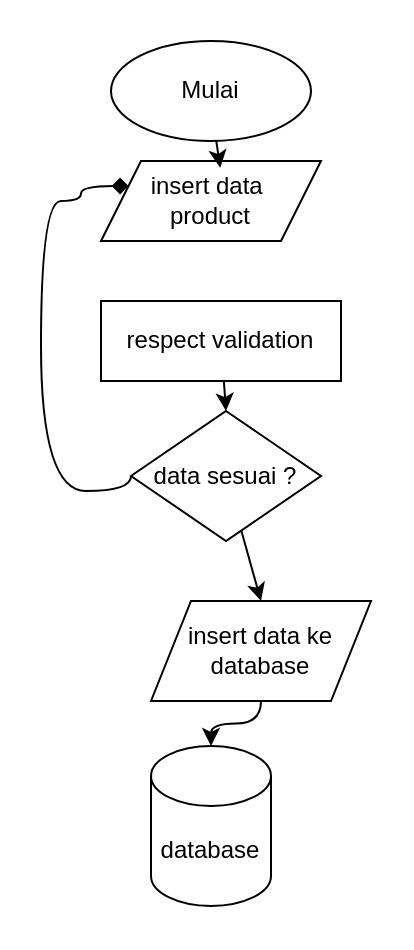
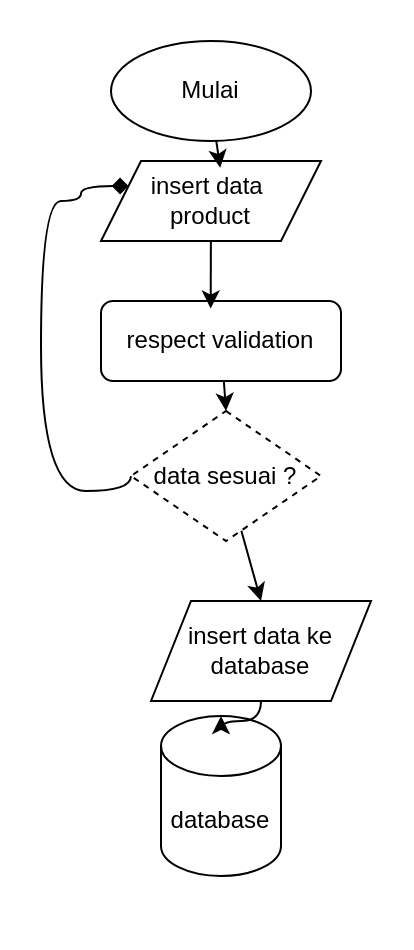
none -> (211, 268)
(221, 341) -> (221, 341)
(226, 476) -> (226, 476)
(211, 826) -> (221, 796)
